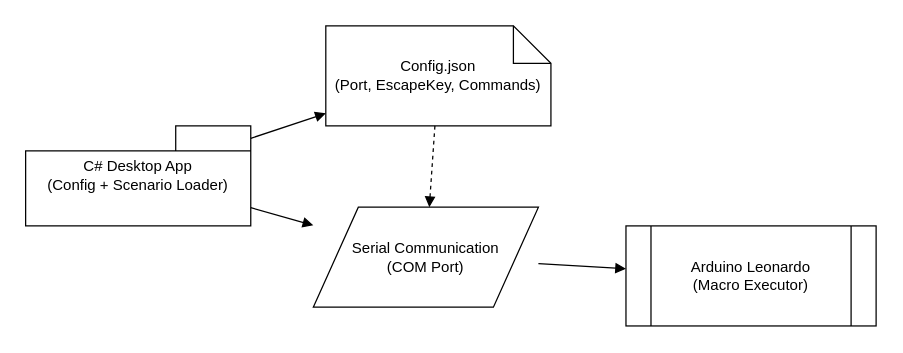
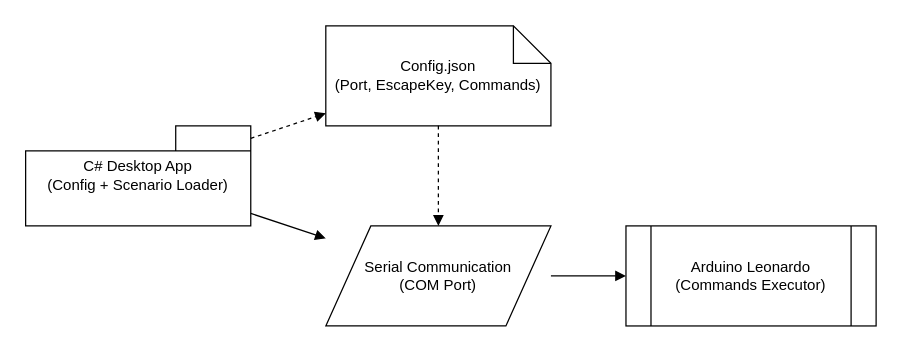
(284, 127) -> (284, 127)
(426, 257) -> (438, 276)
(751, 276) -> (751, 276)
